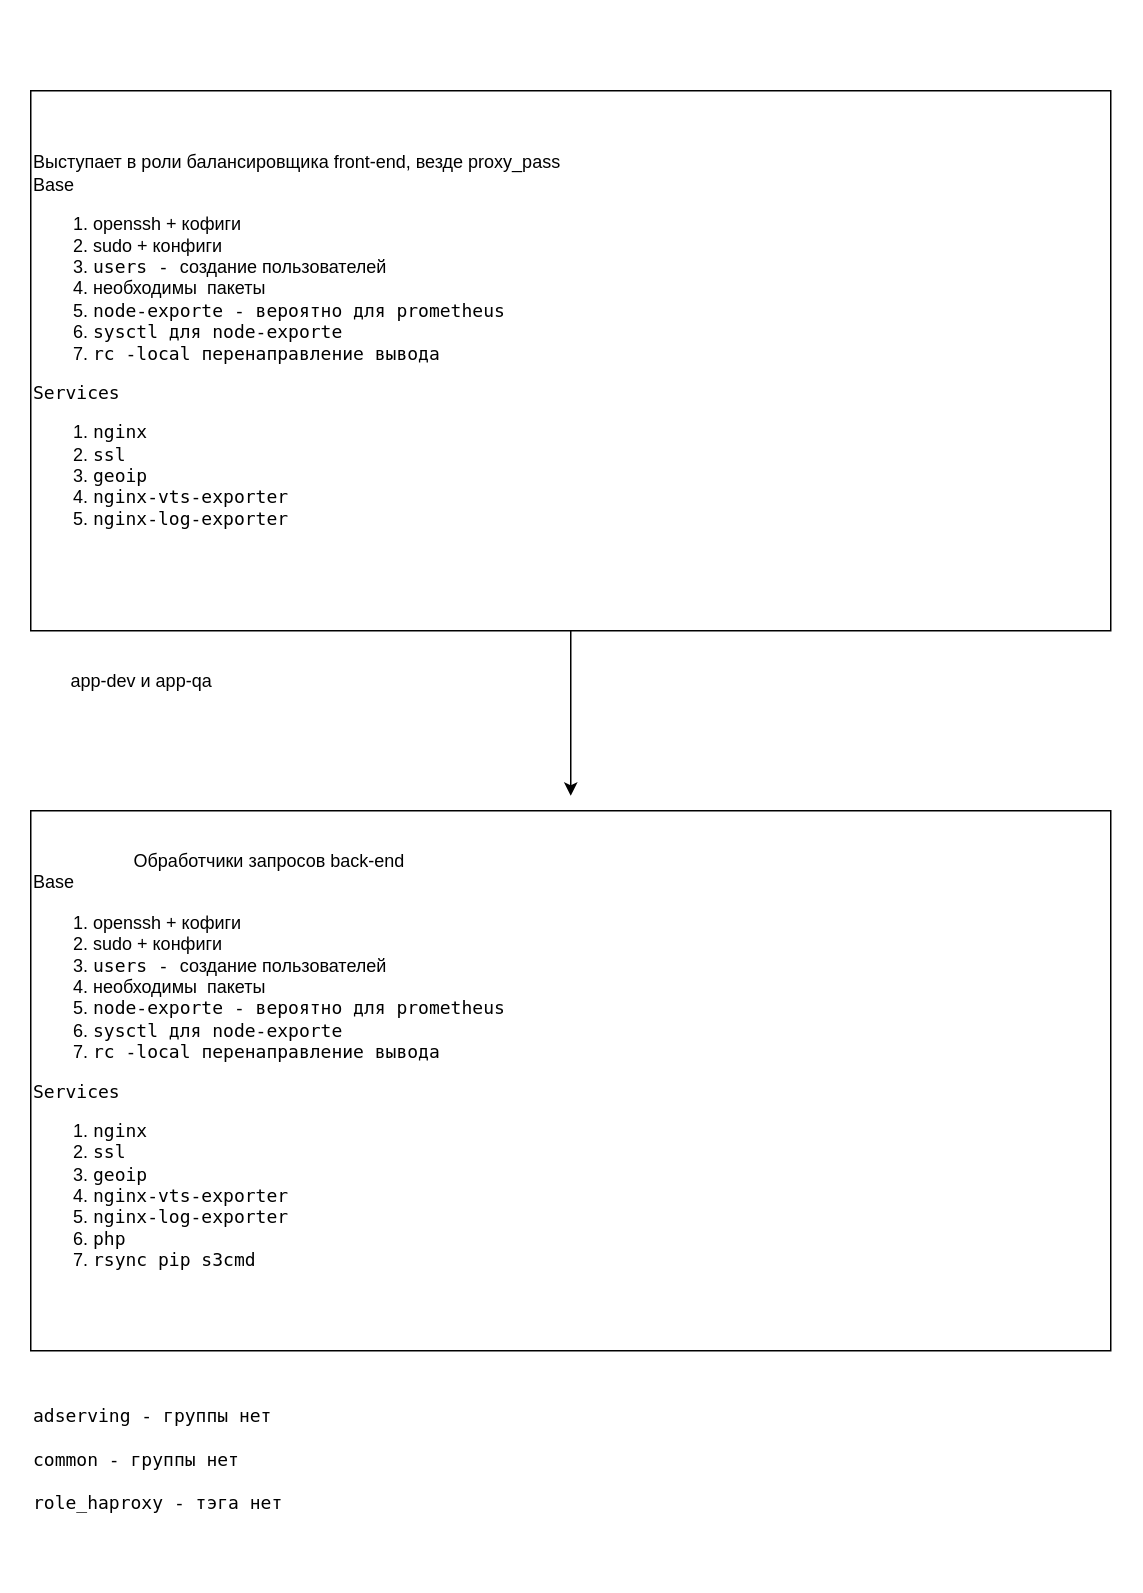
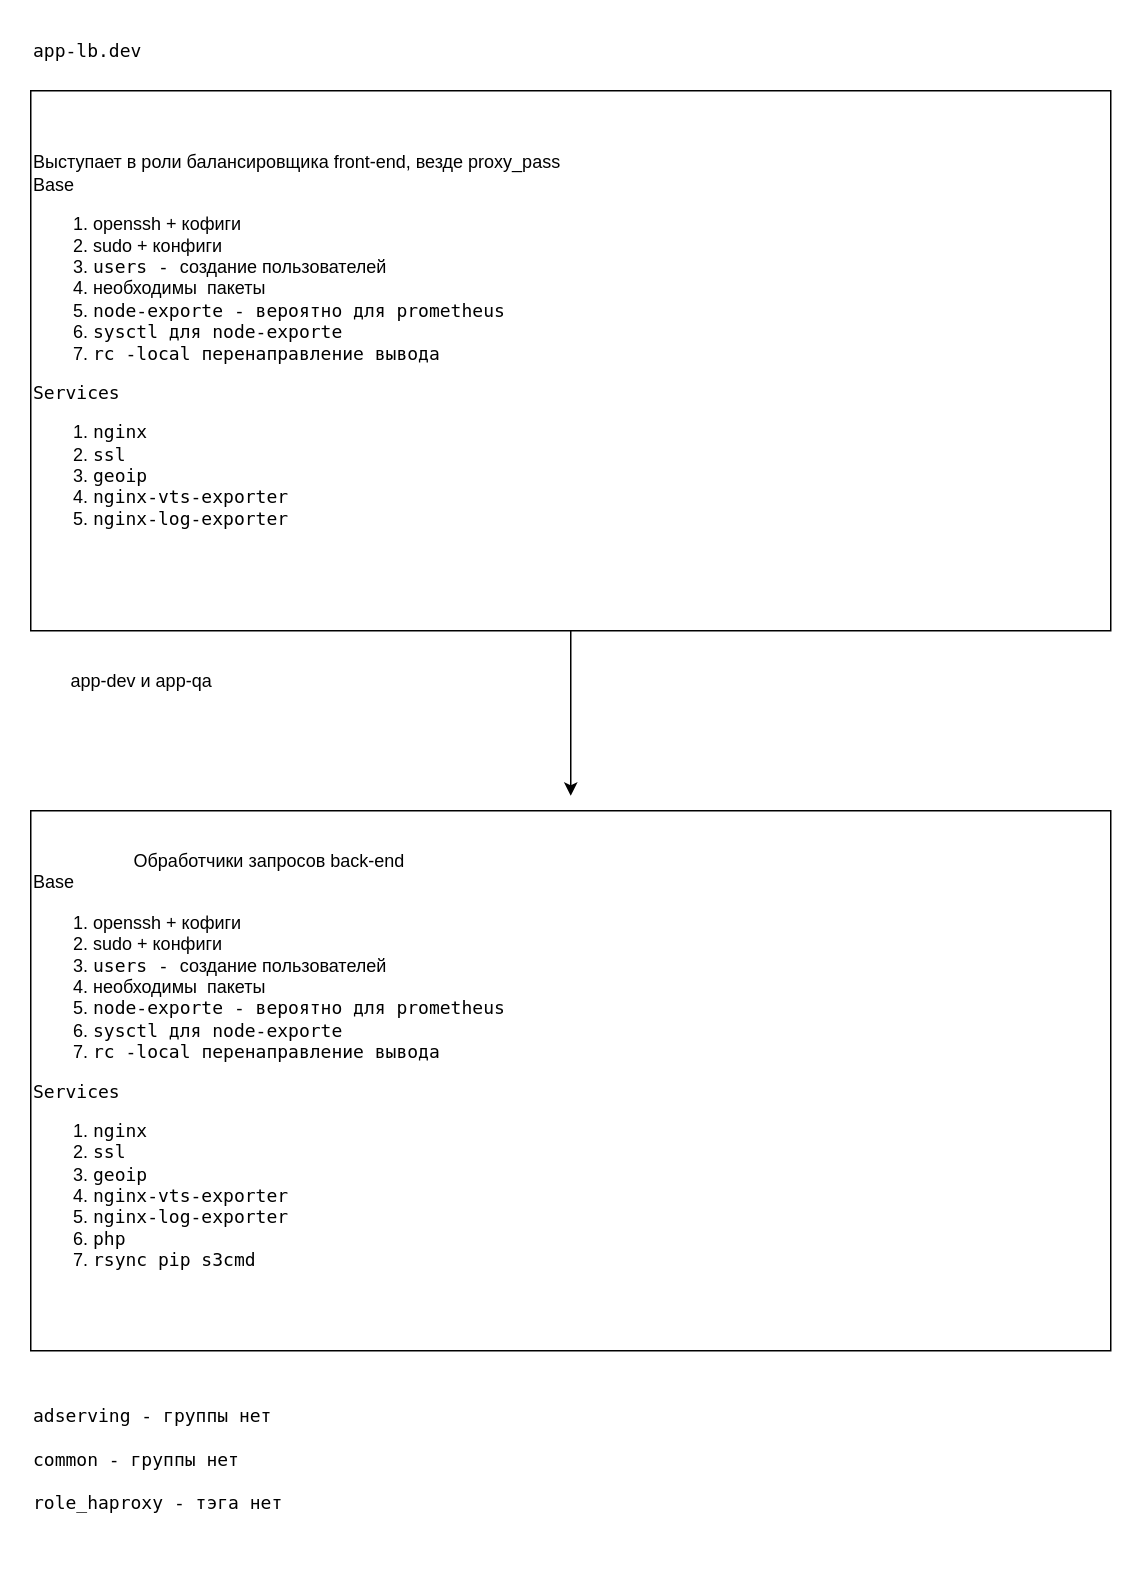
none -> (91, 53)
